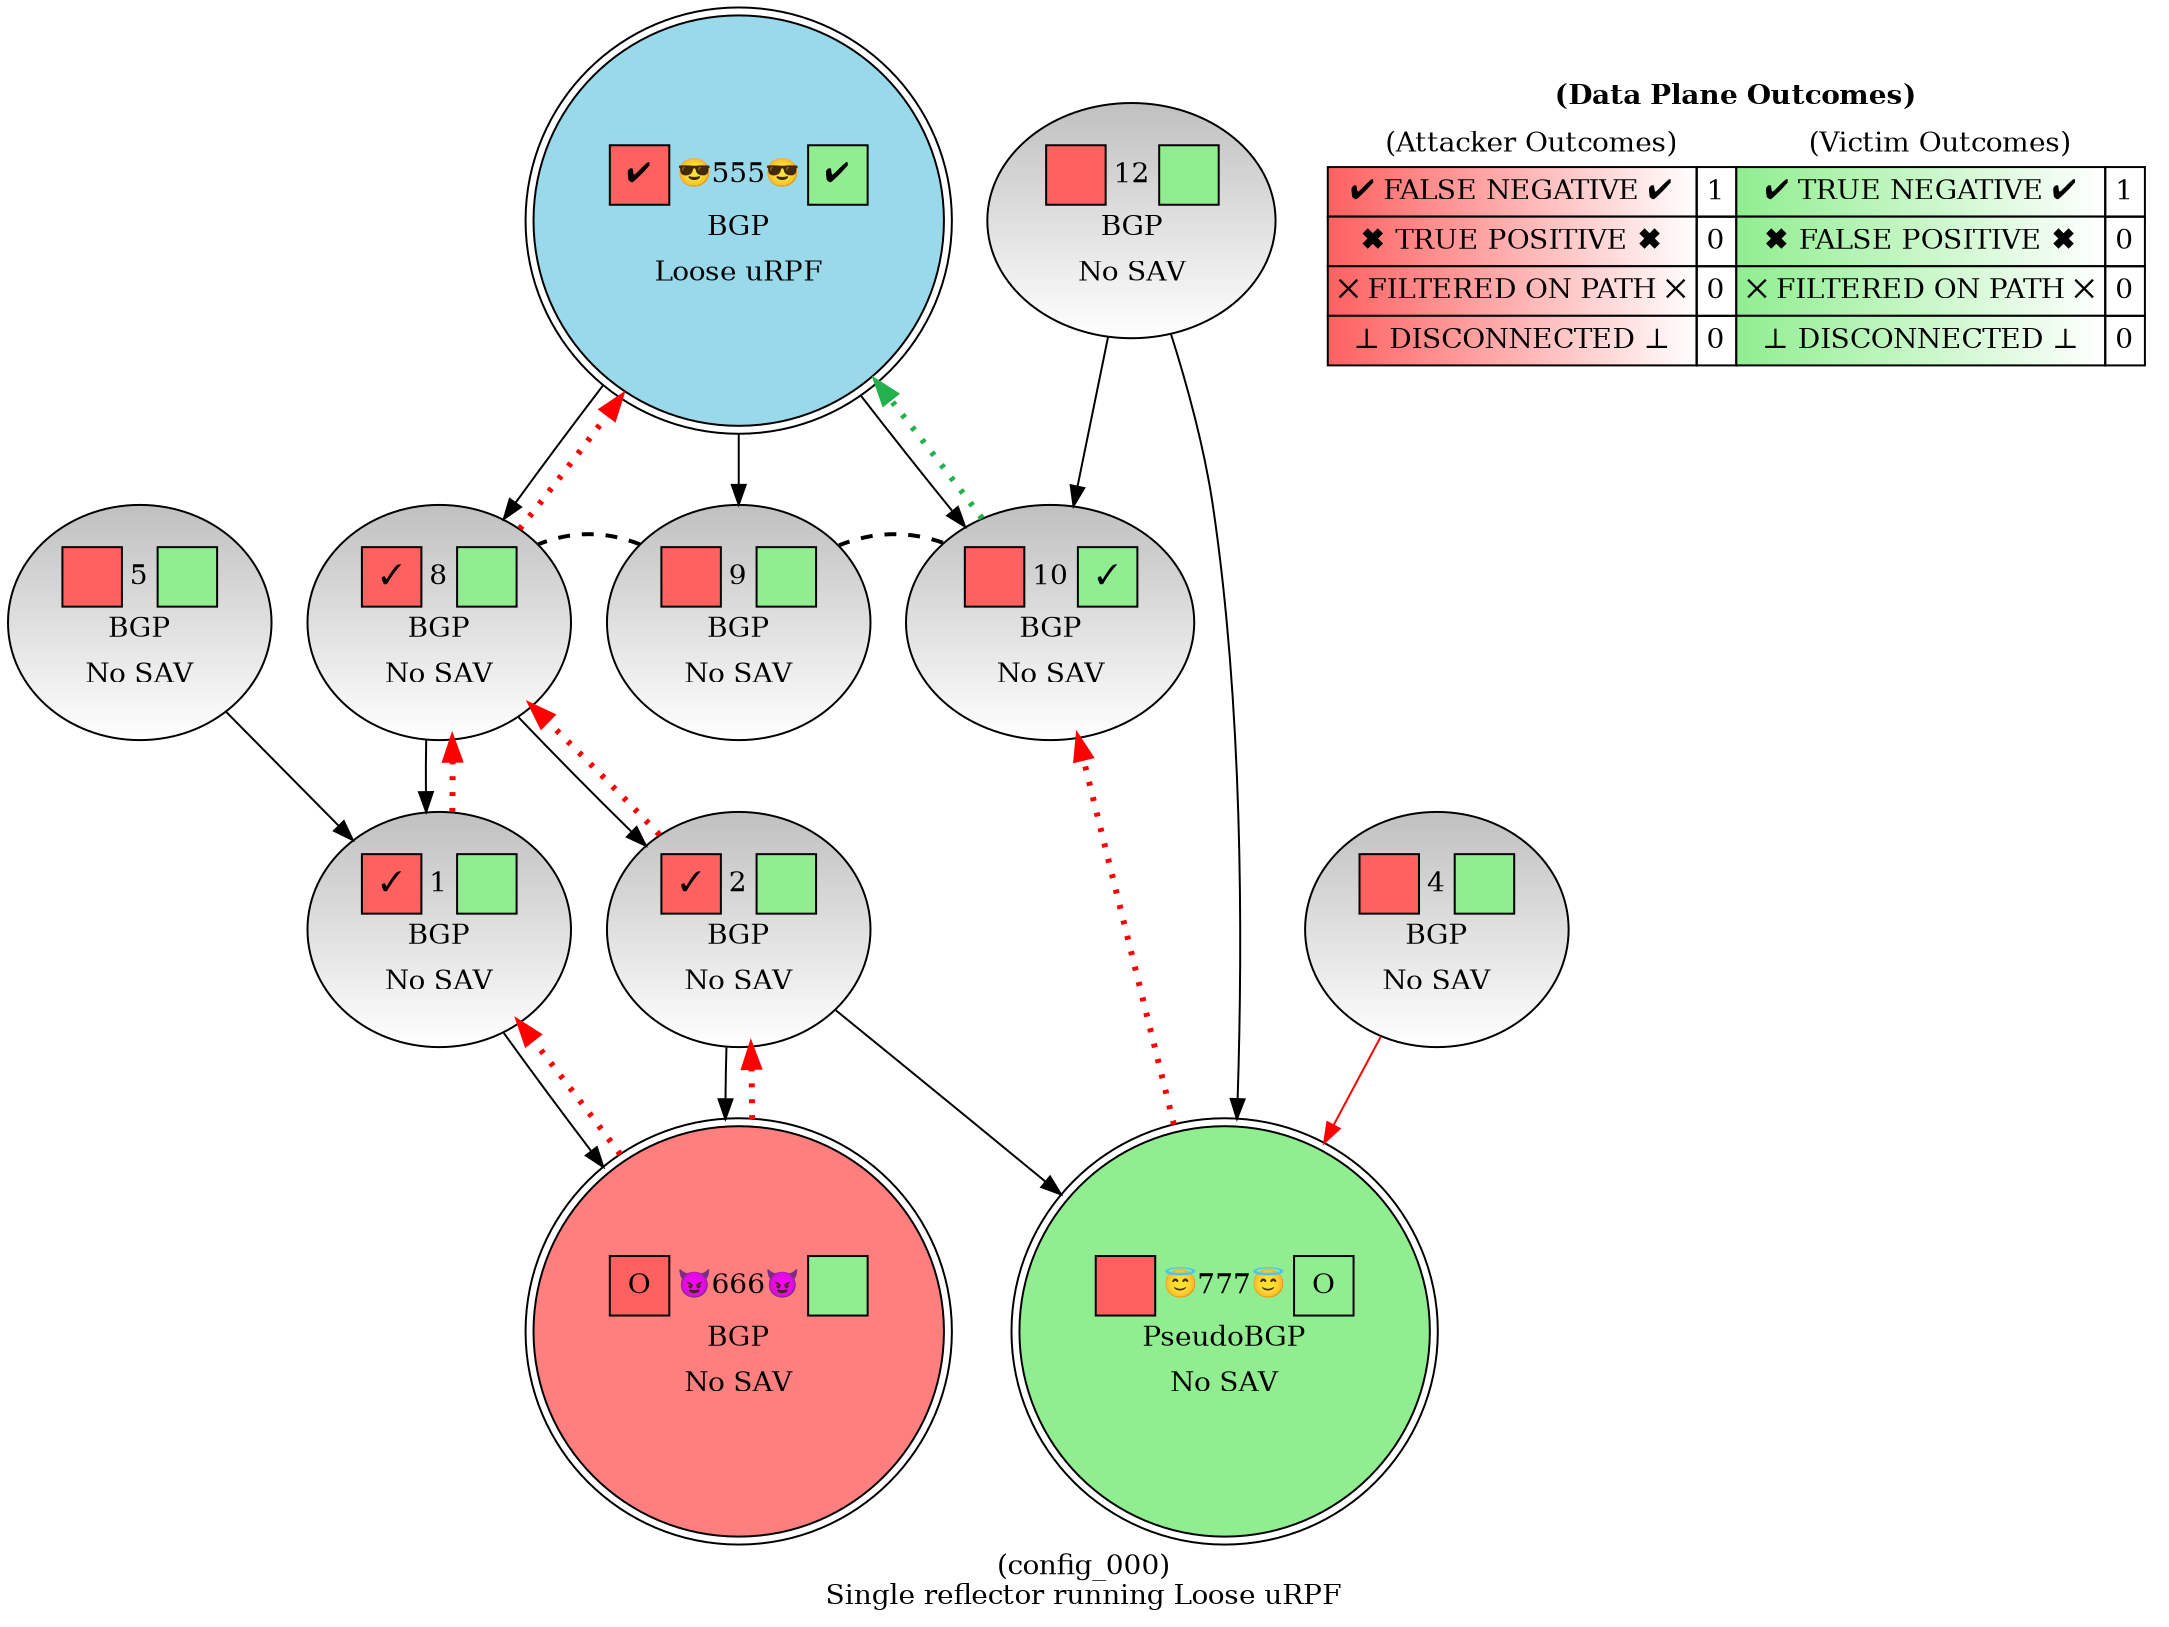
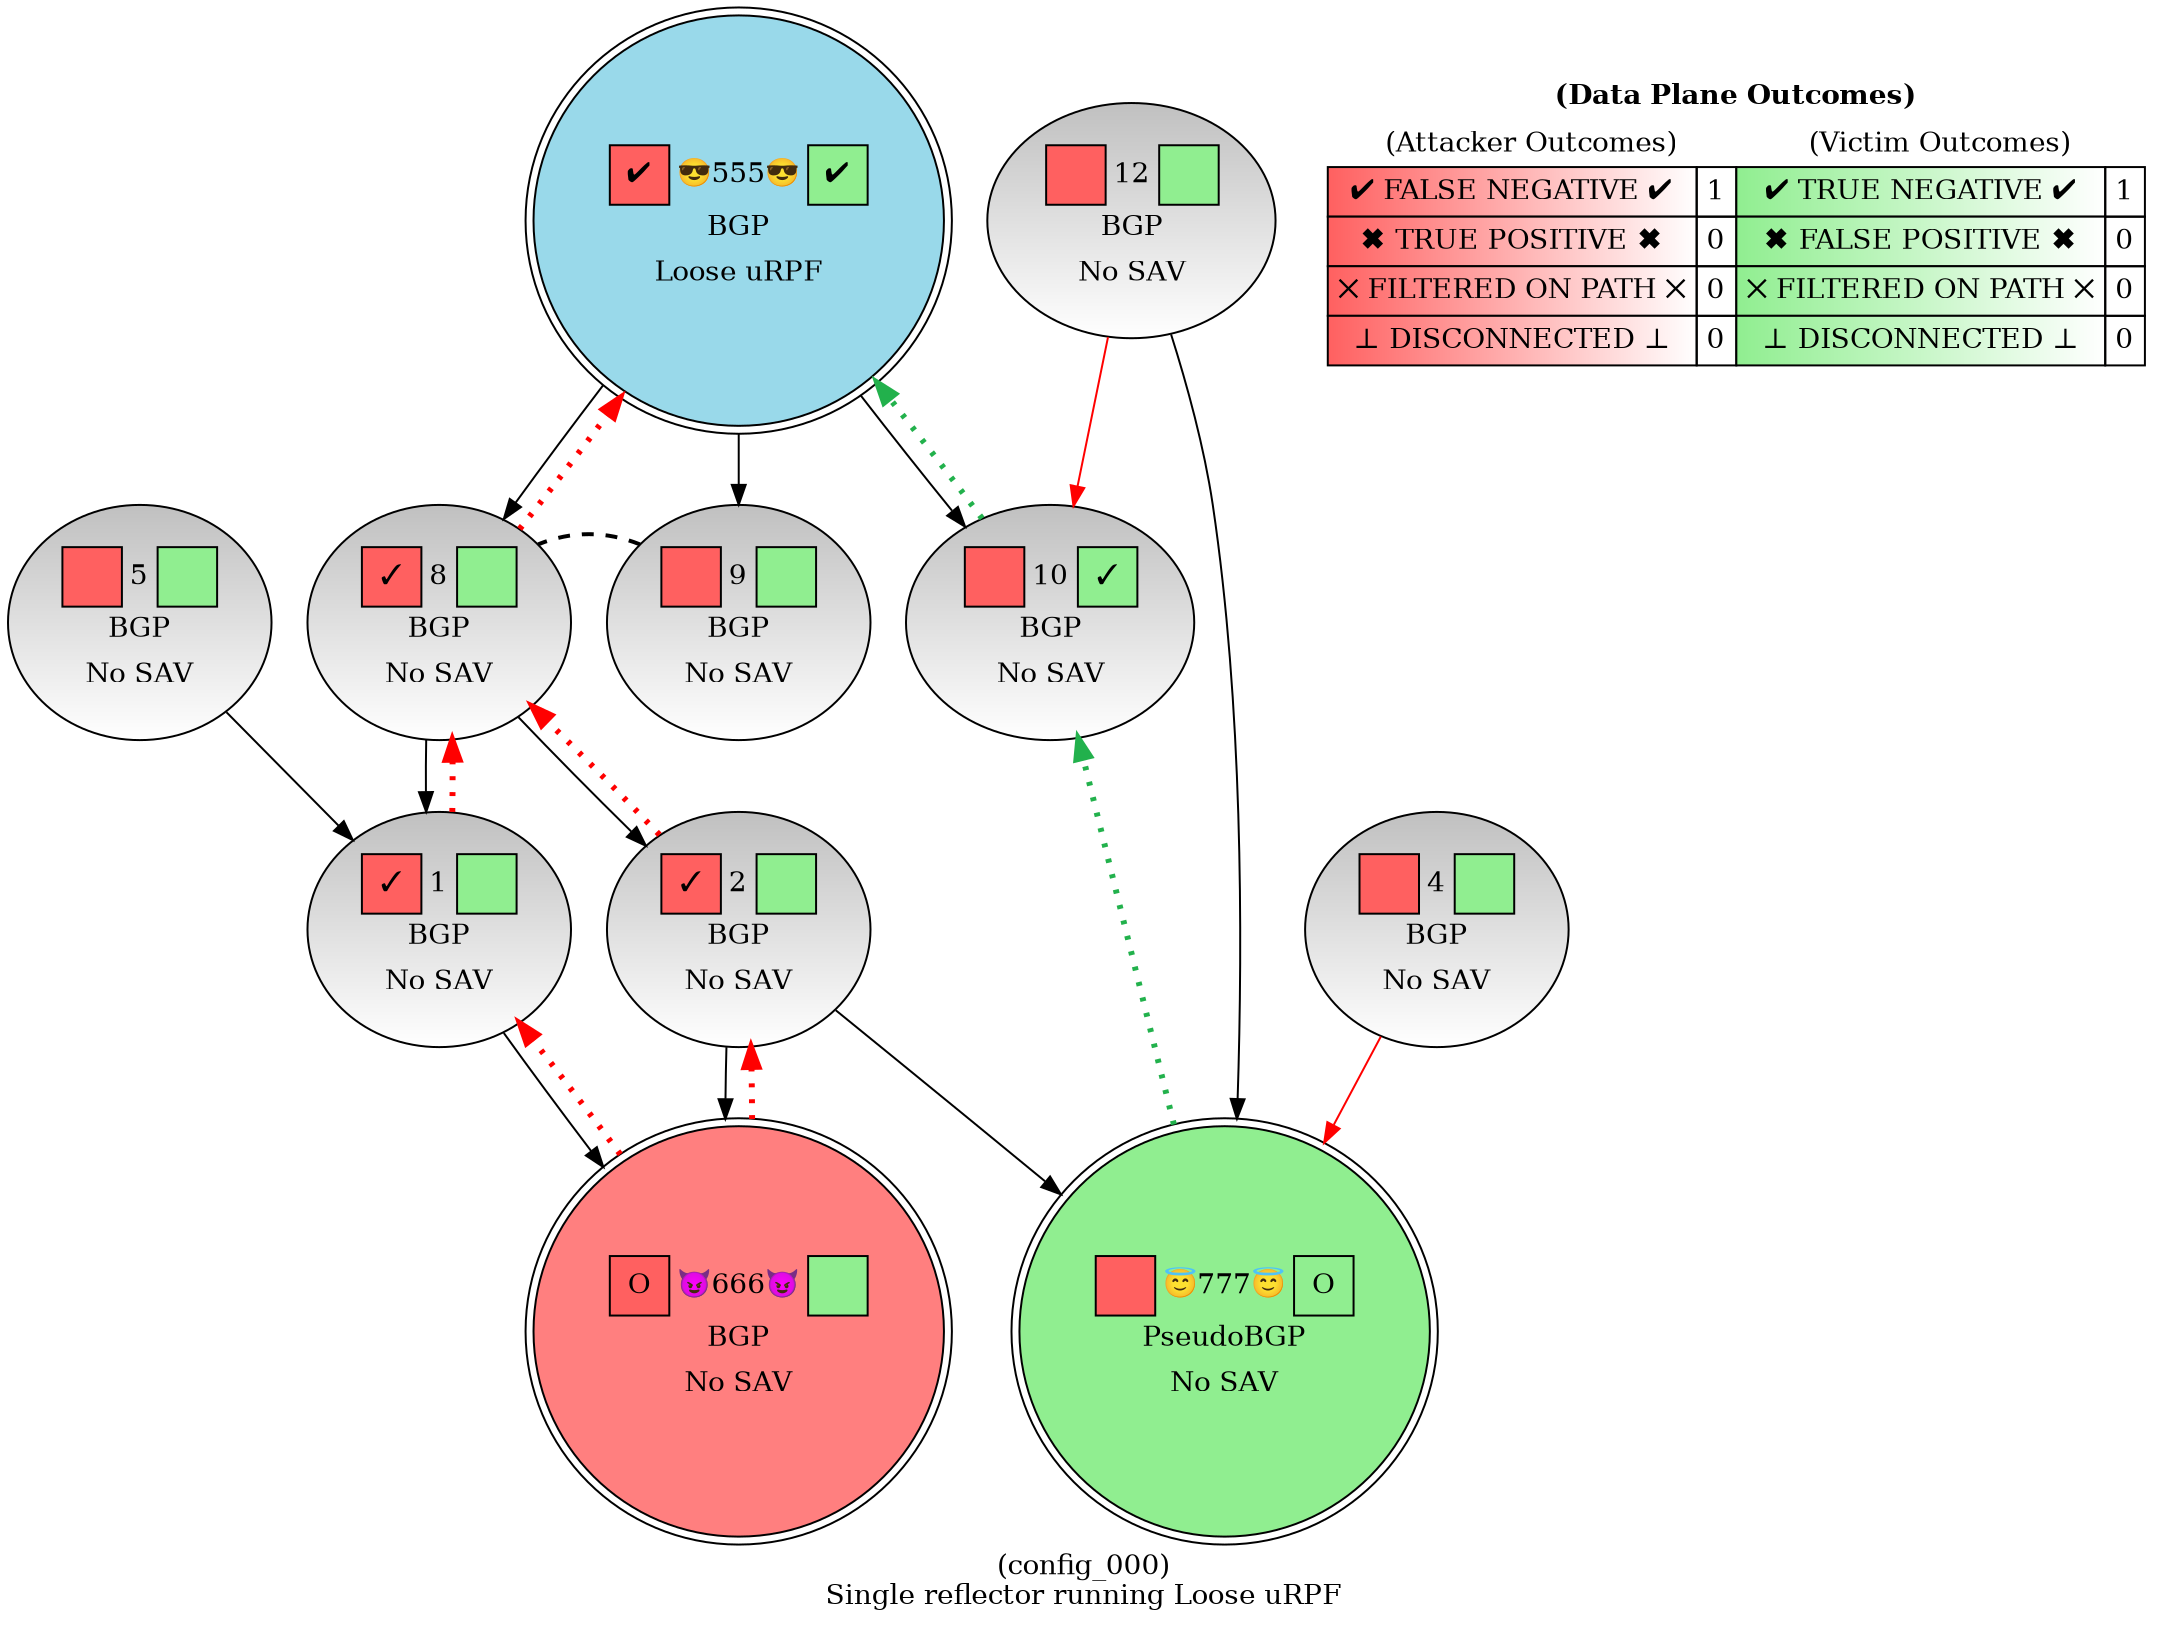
(1093, 412) -> (1093, 412)
(891, 534) -> none
(1129, 941) -> (1129, 941)
